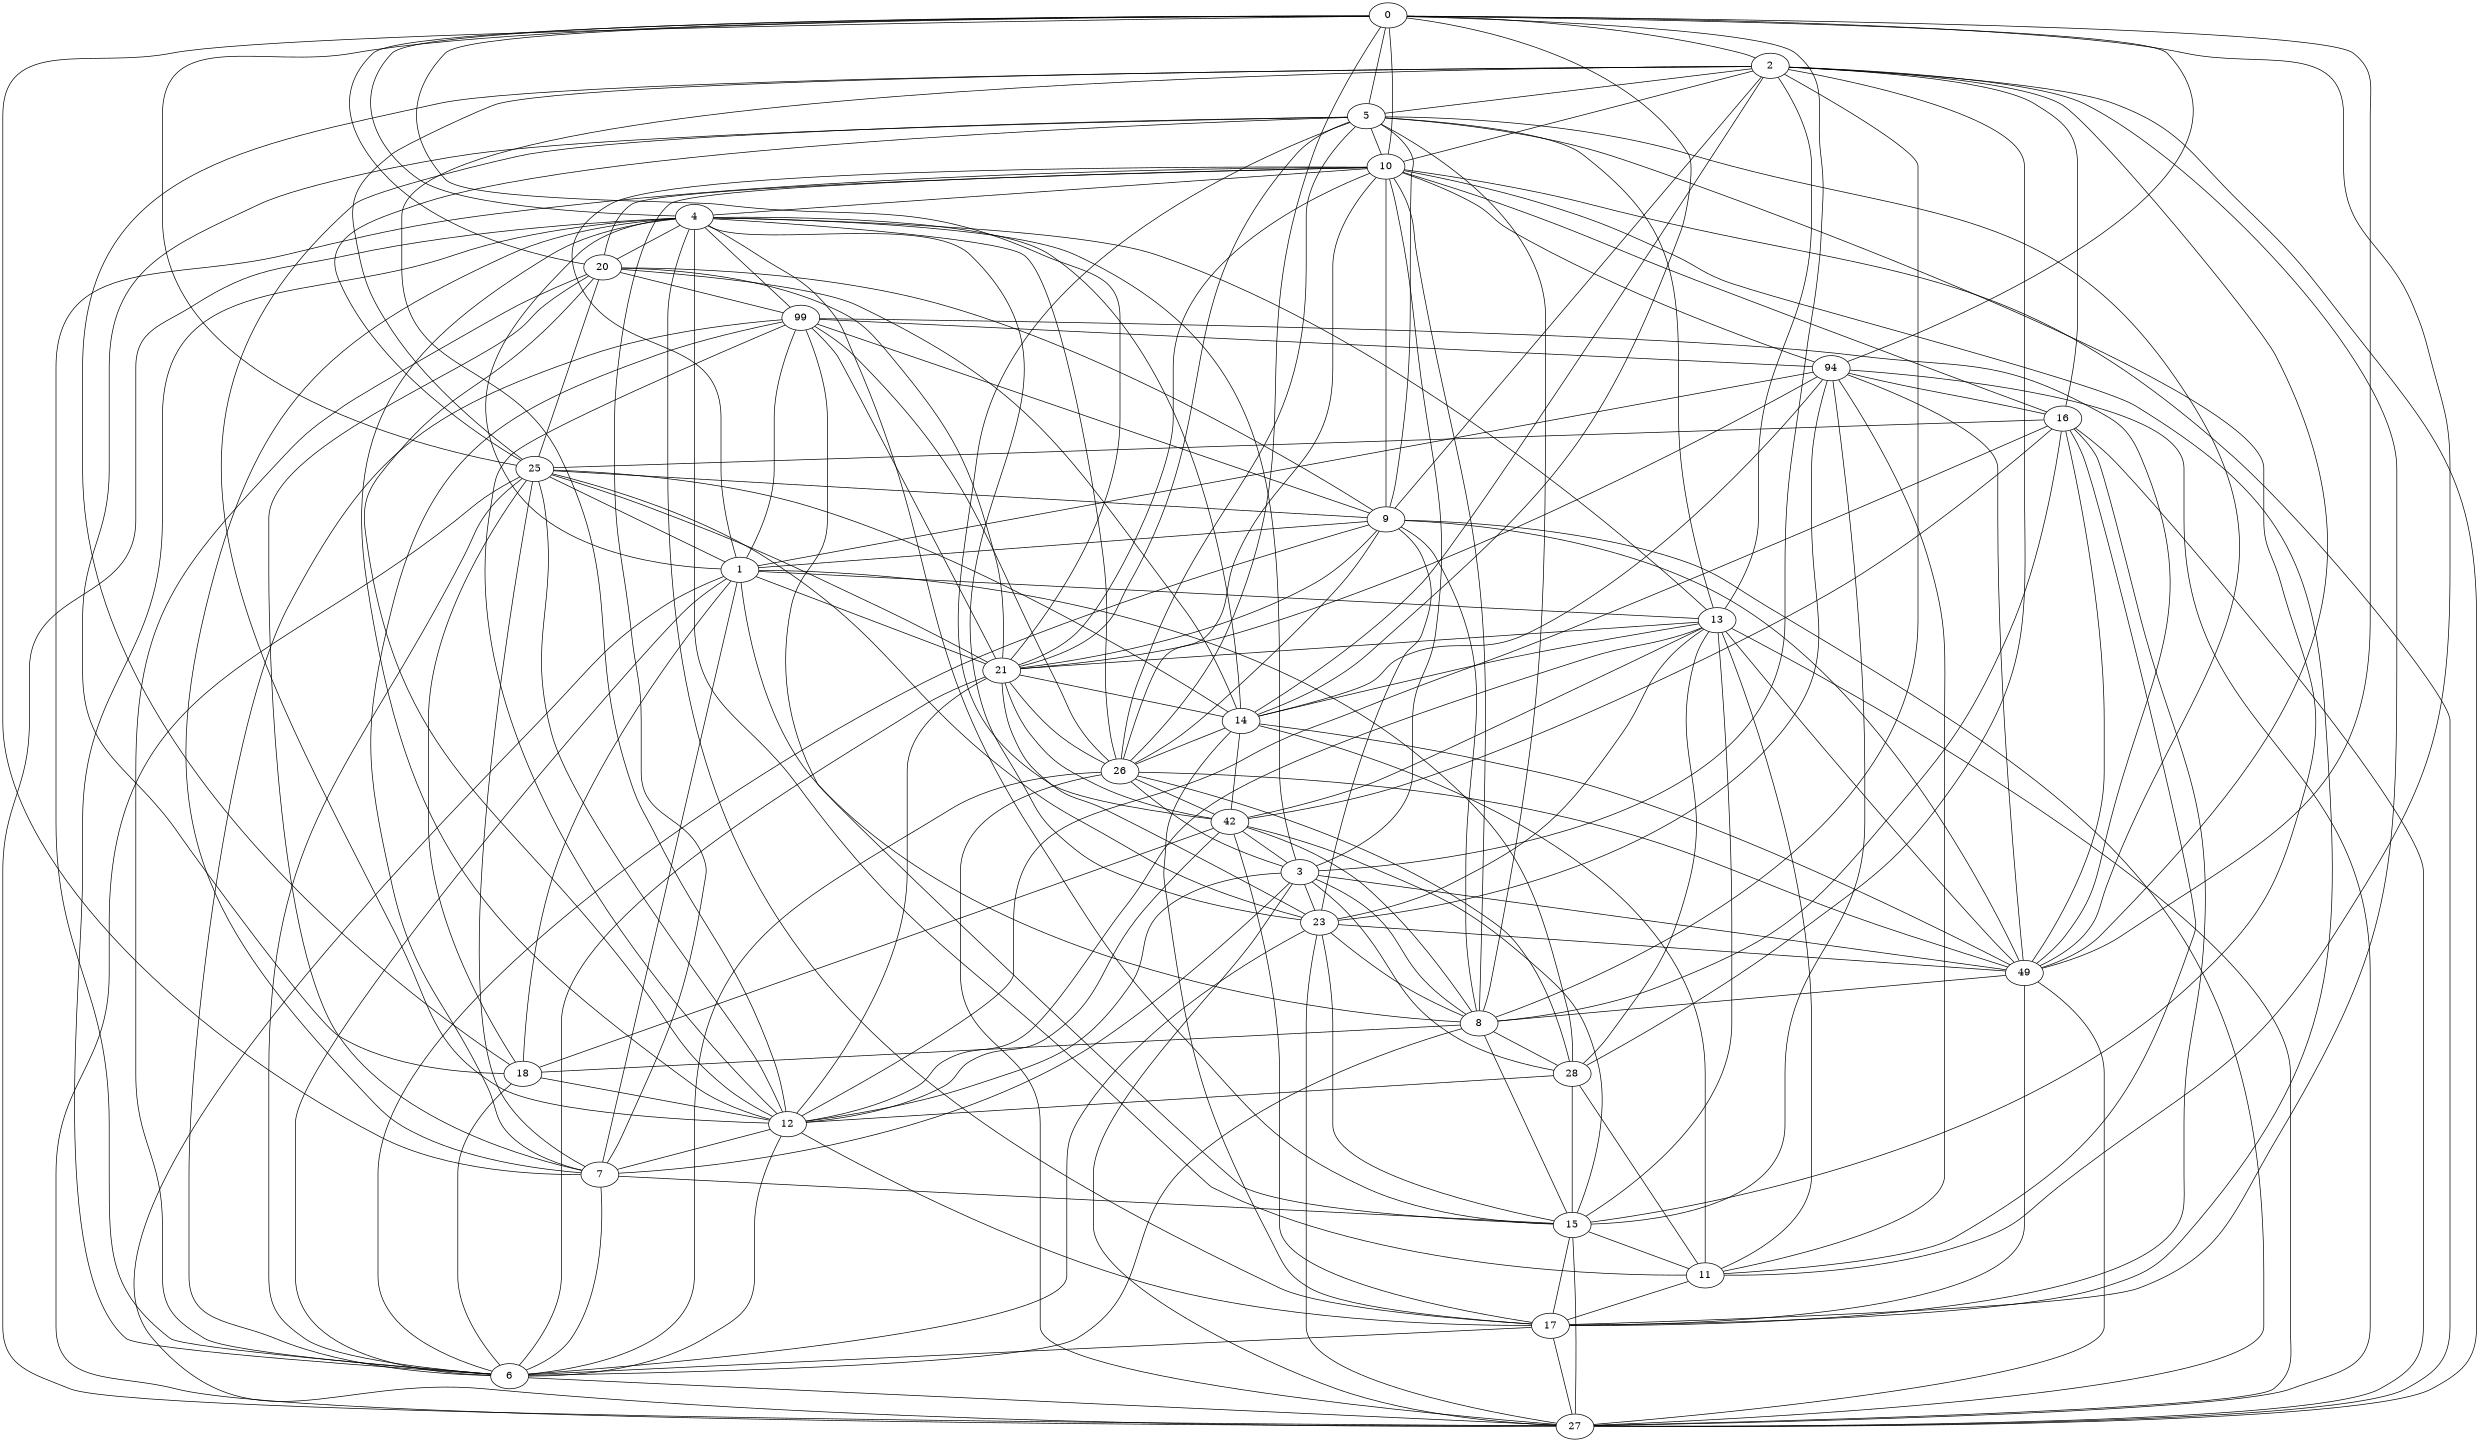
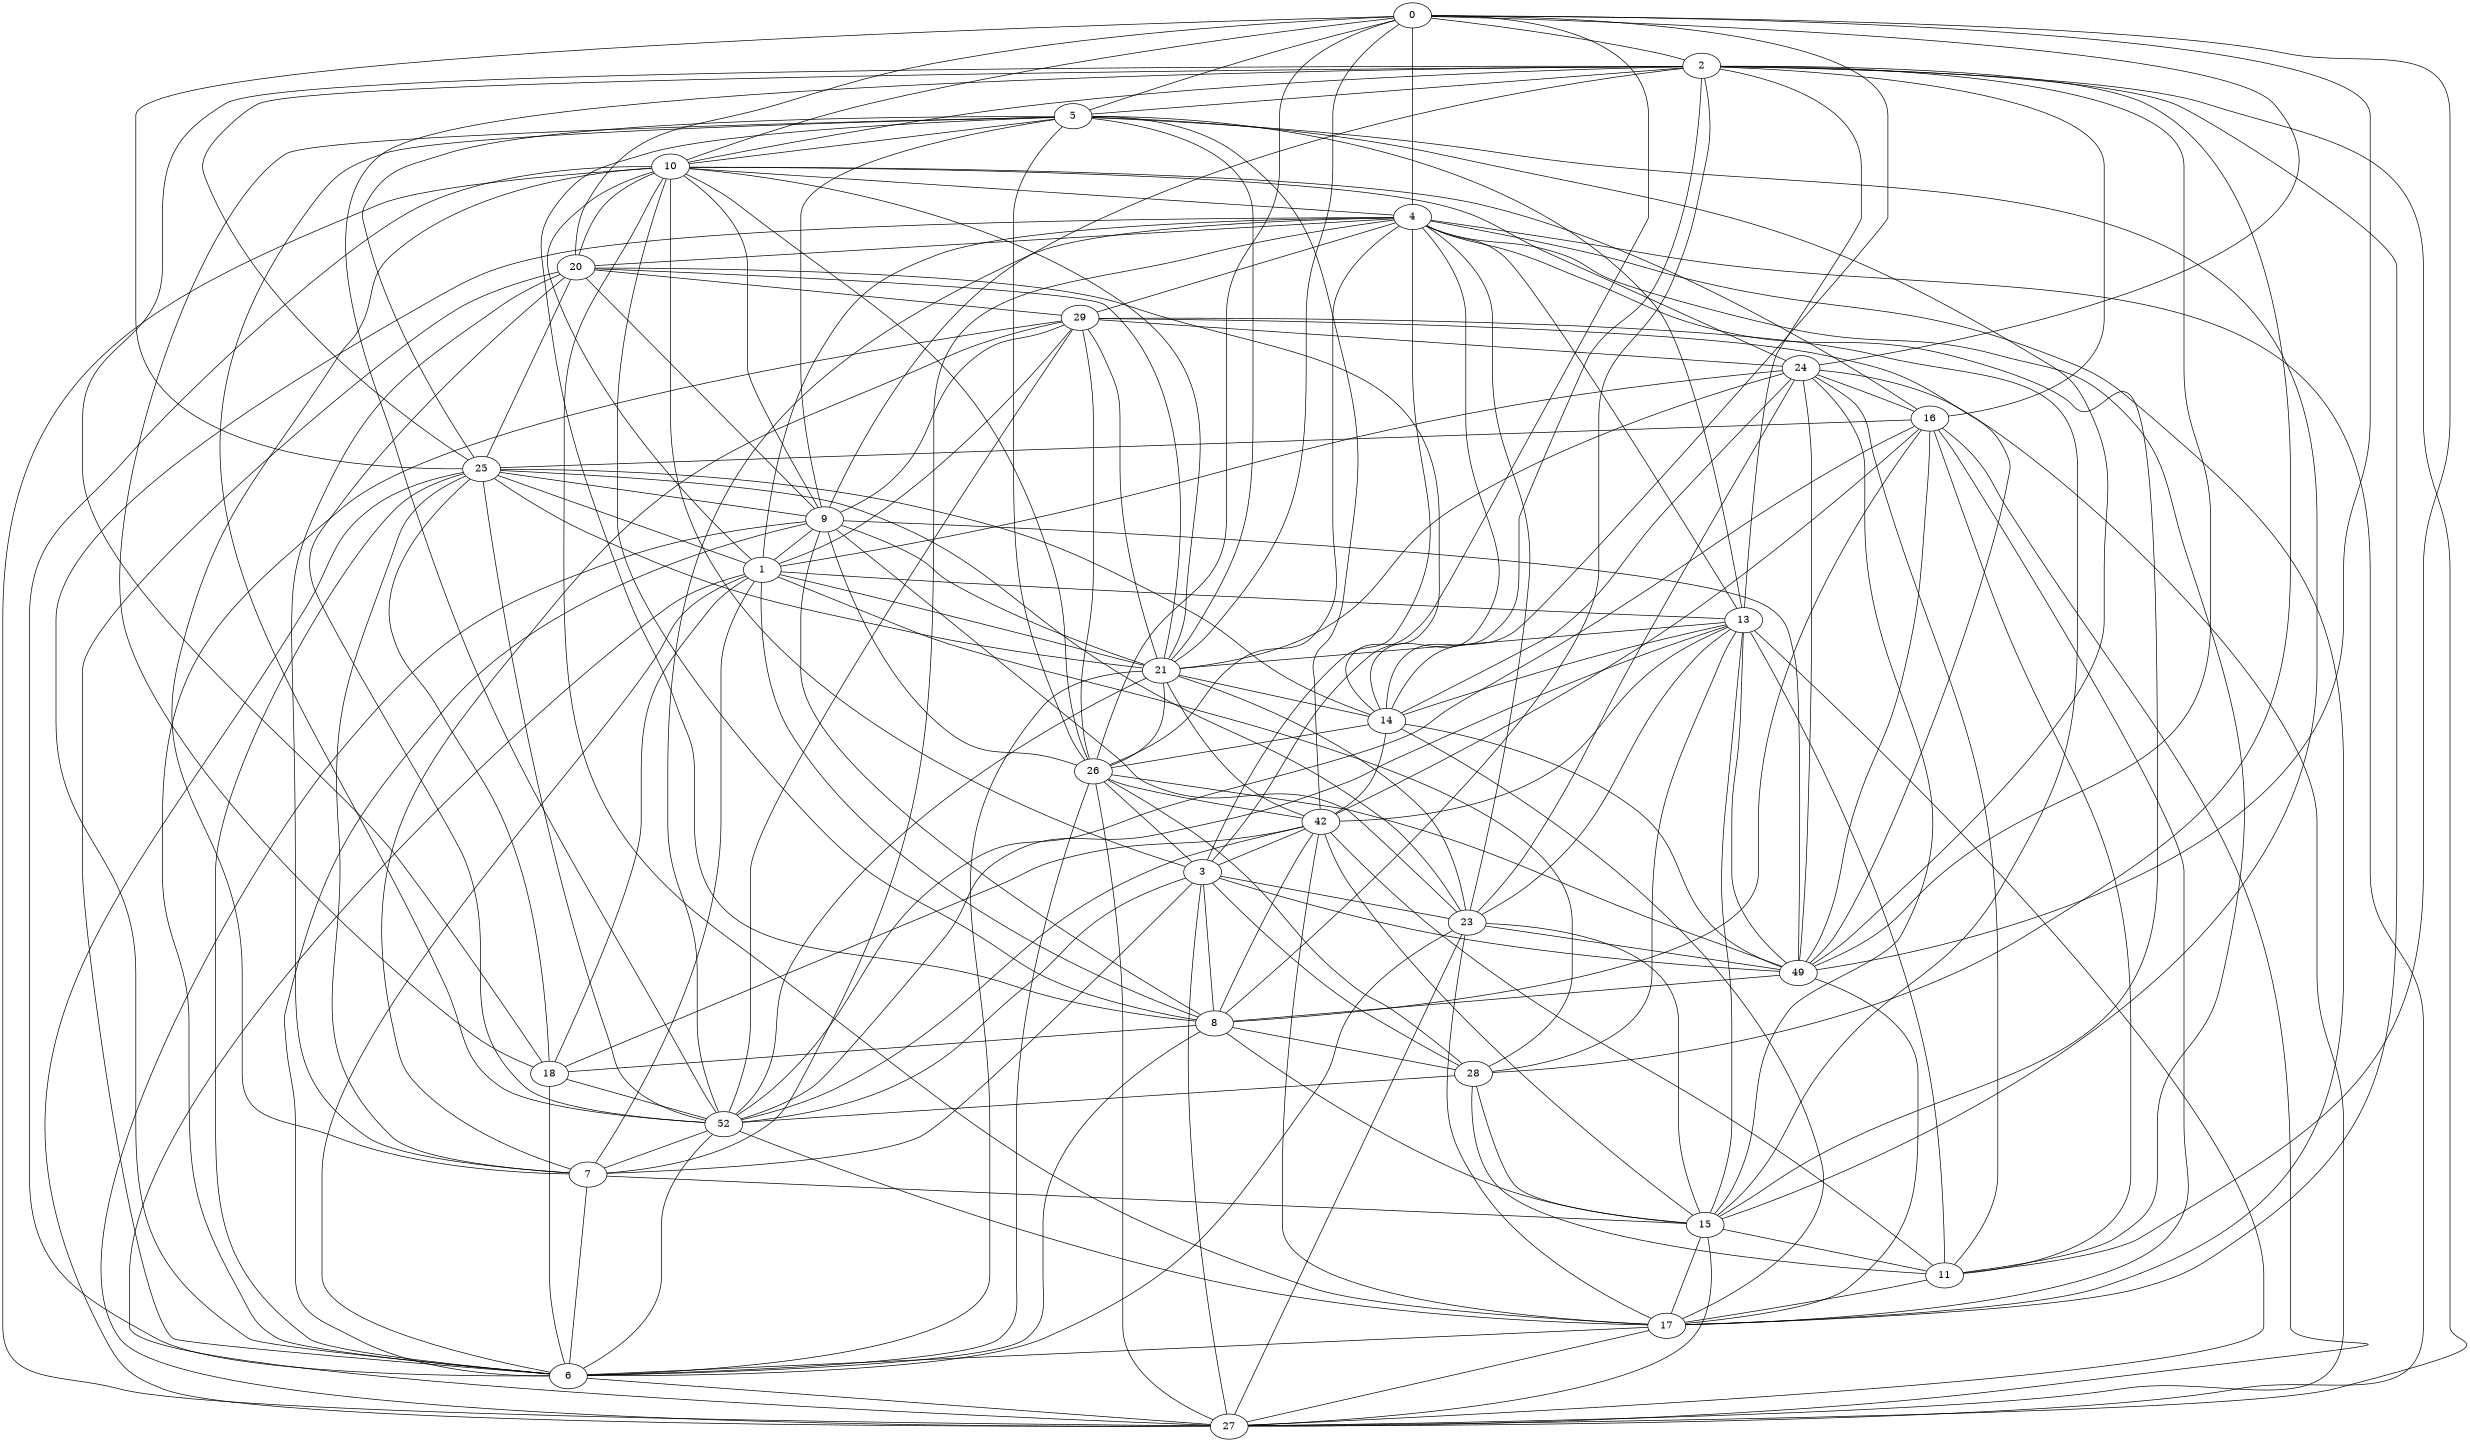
(3, 112) -> none
(801, 318) -> (1080, 318)
(1831, 368) -> (1801, 368)
(1614, 894) -> (1609, 1048)
(1387, 976) -> (1469, 1169)
(788, 1124) -> (724, 1124)
(2038, 1363) -> none
